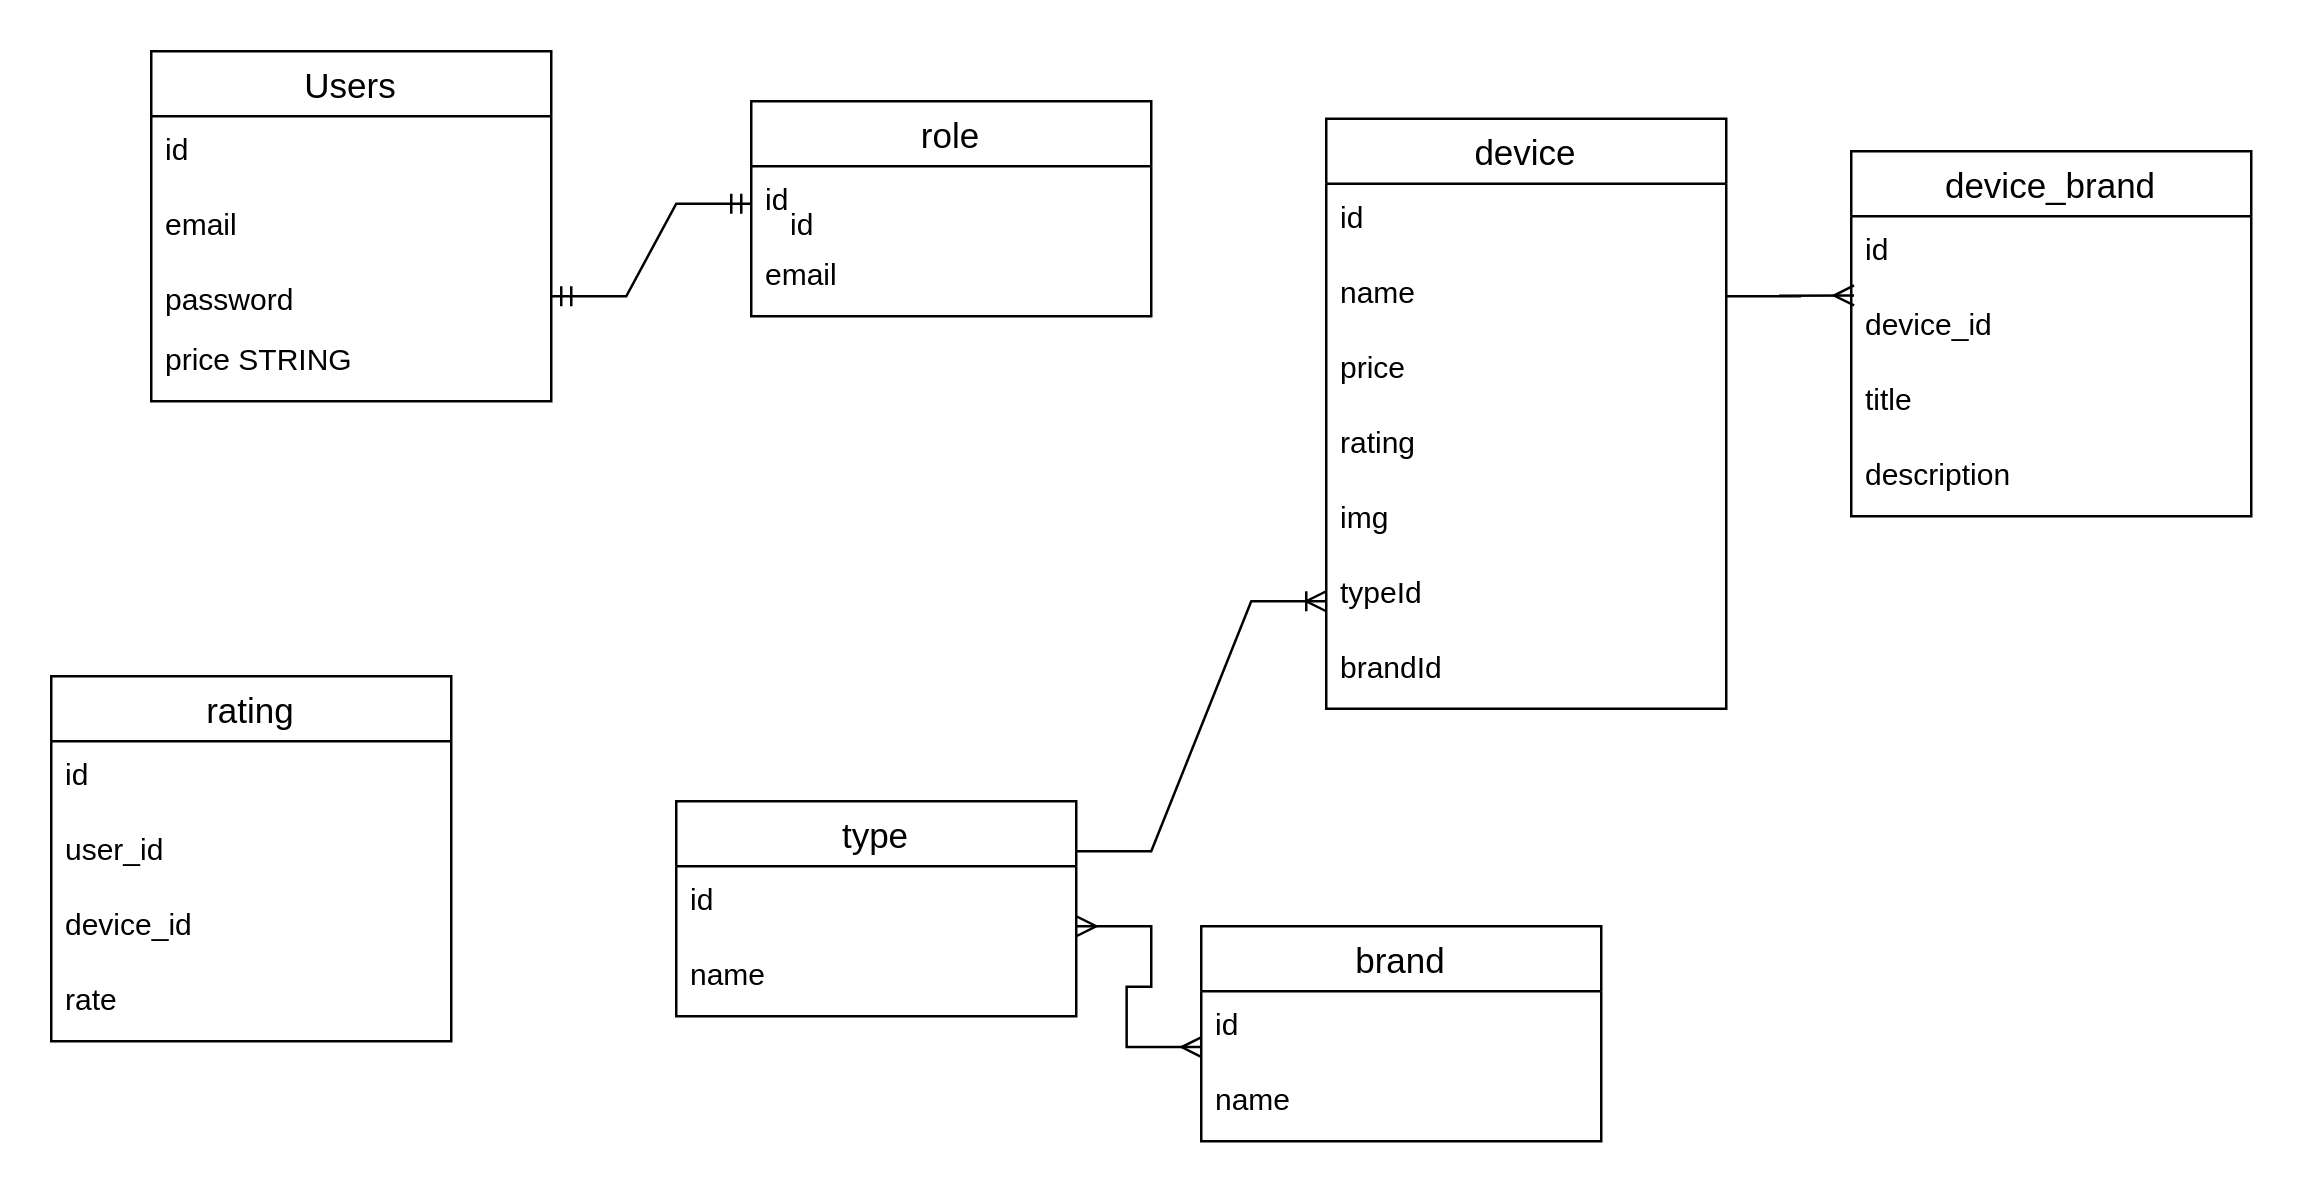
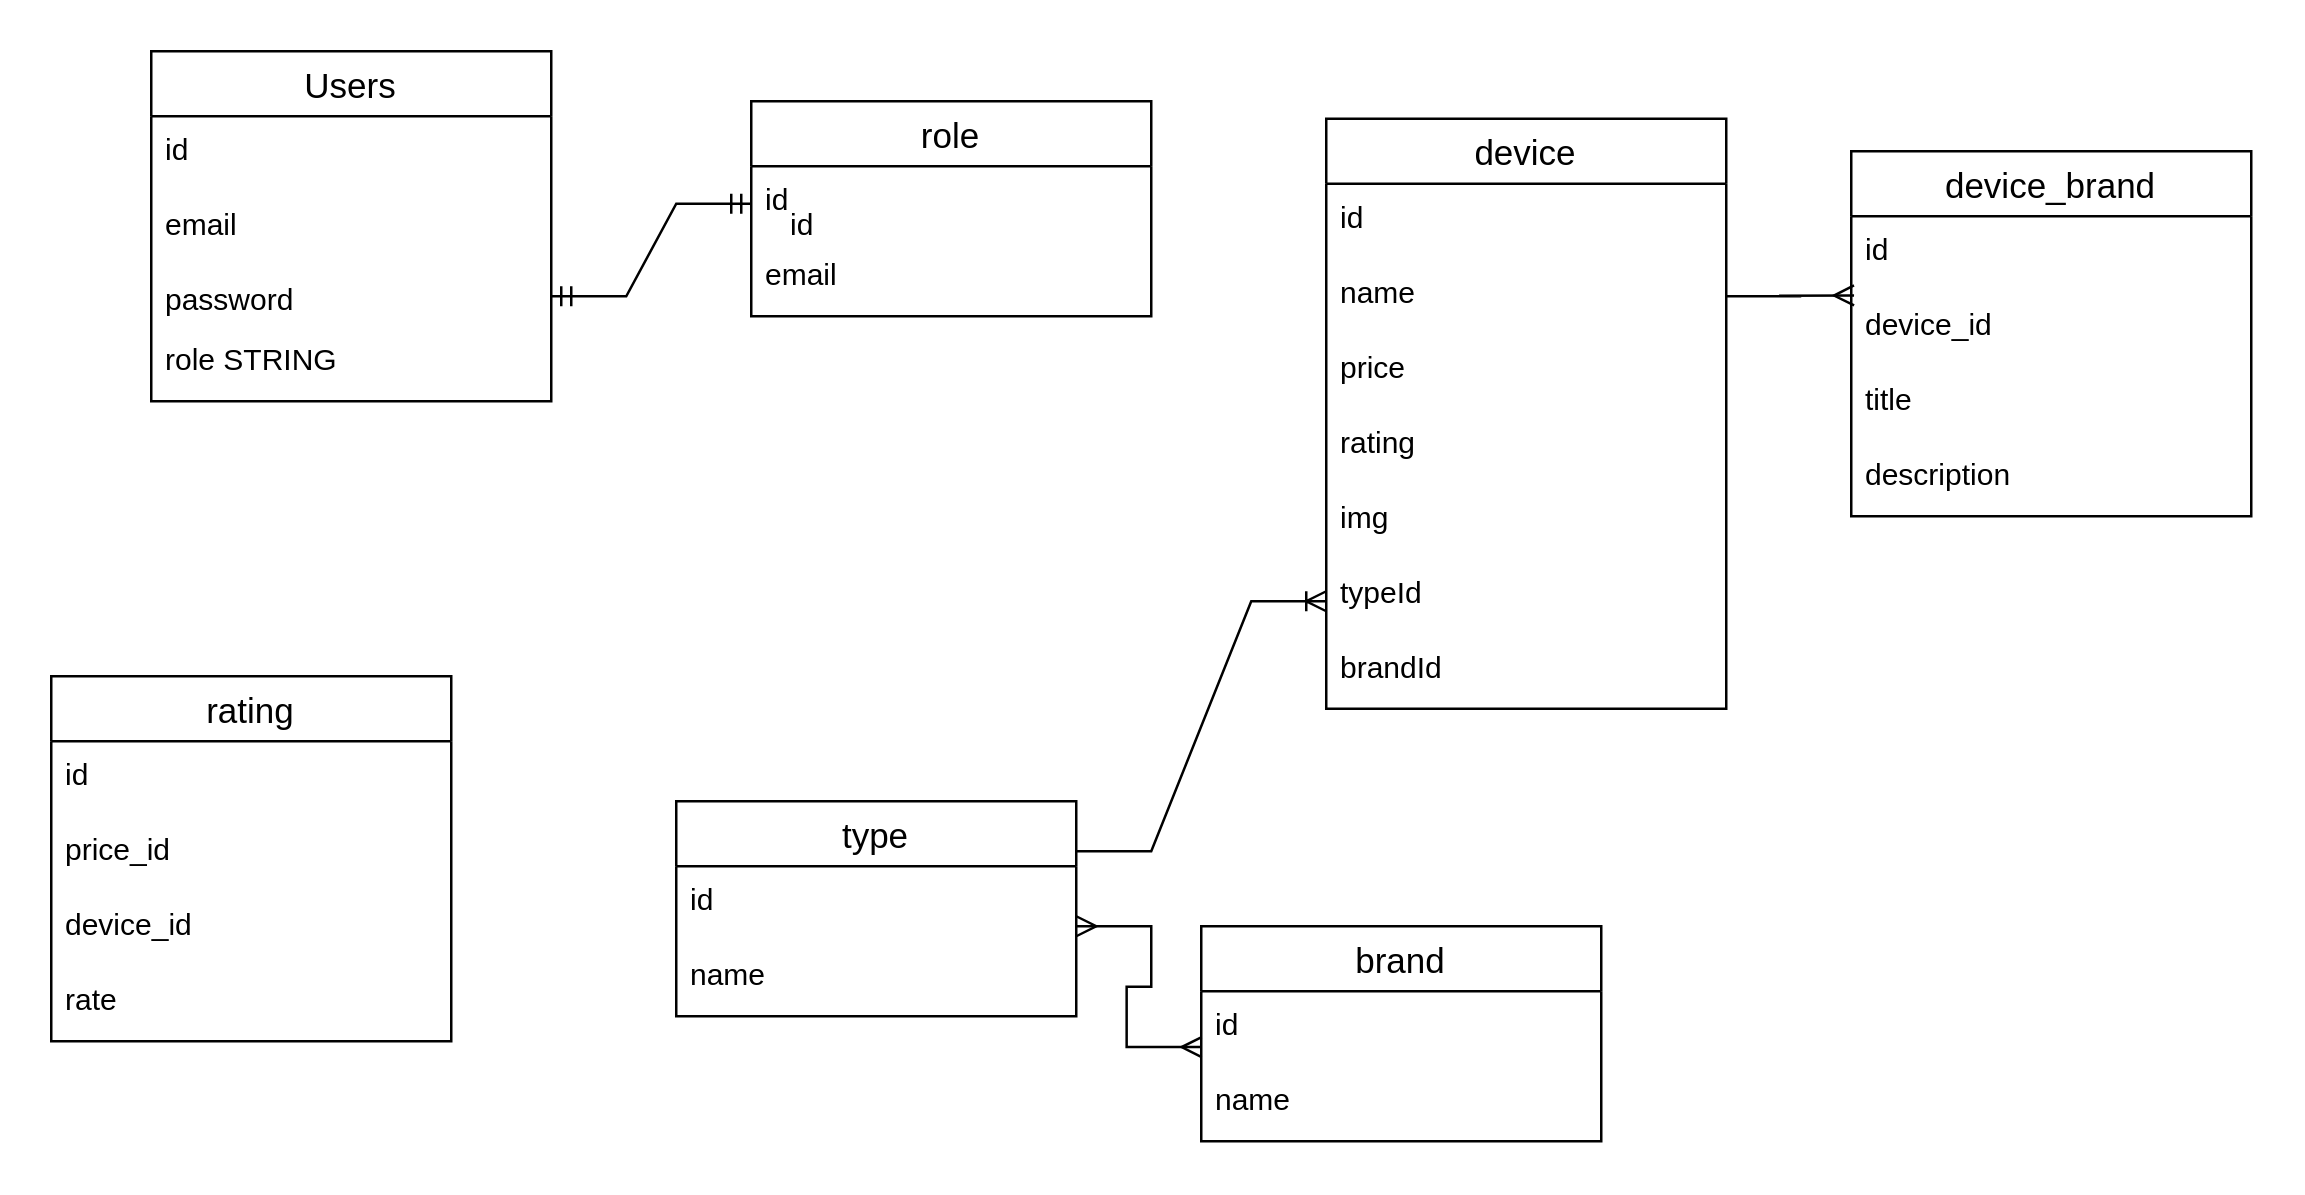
(258, 360) -> (250, 360)
(120, 850) -> (124, 850)
